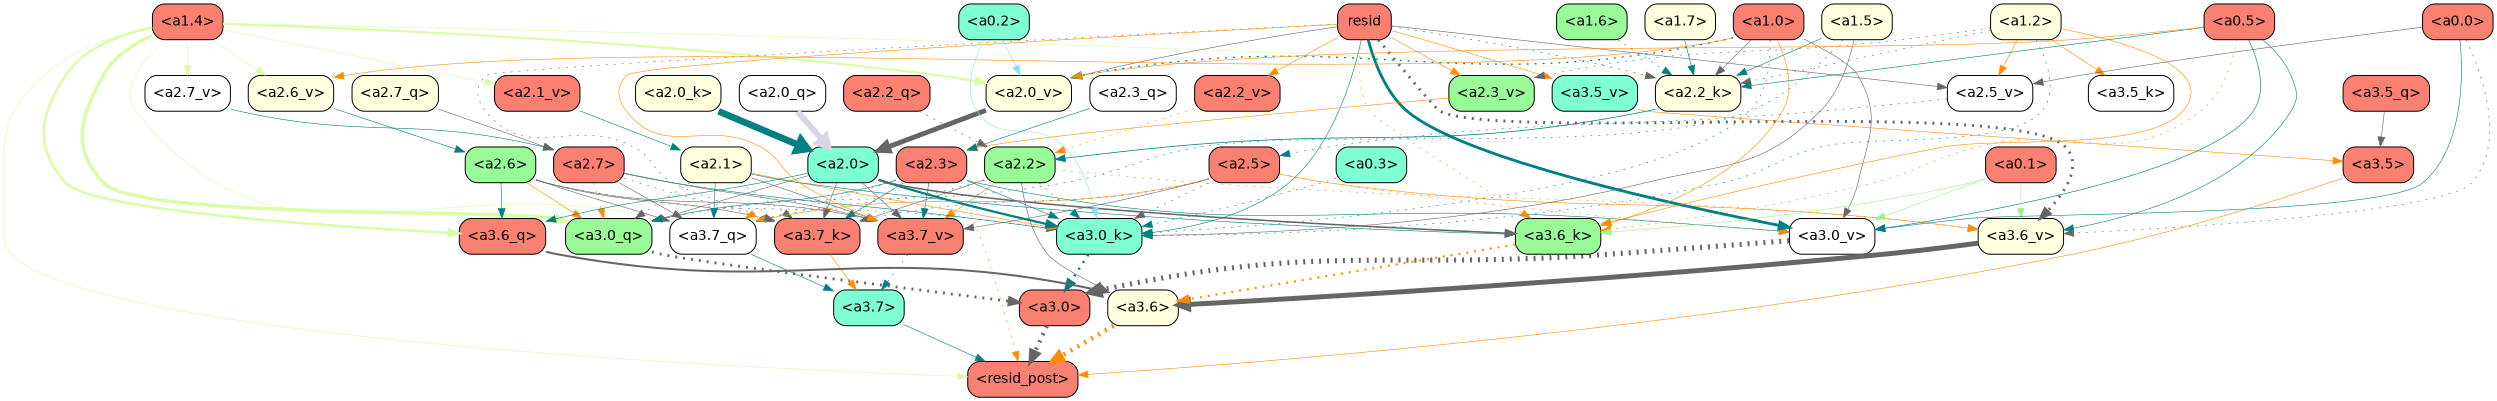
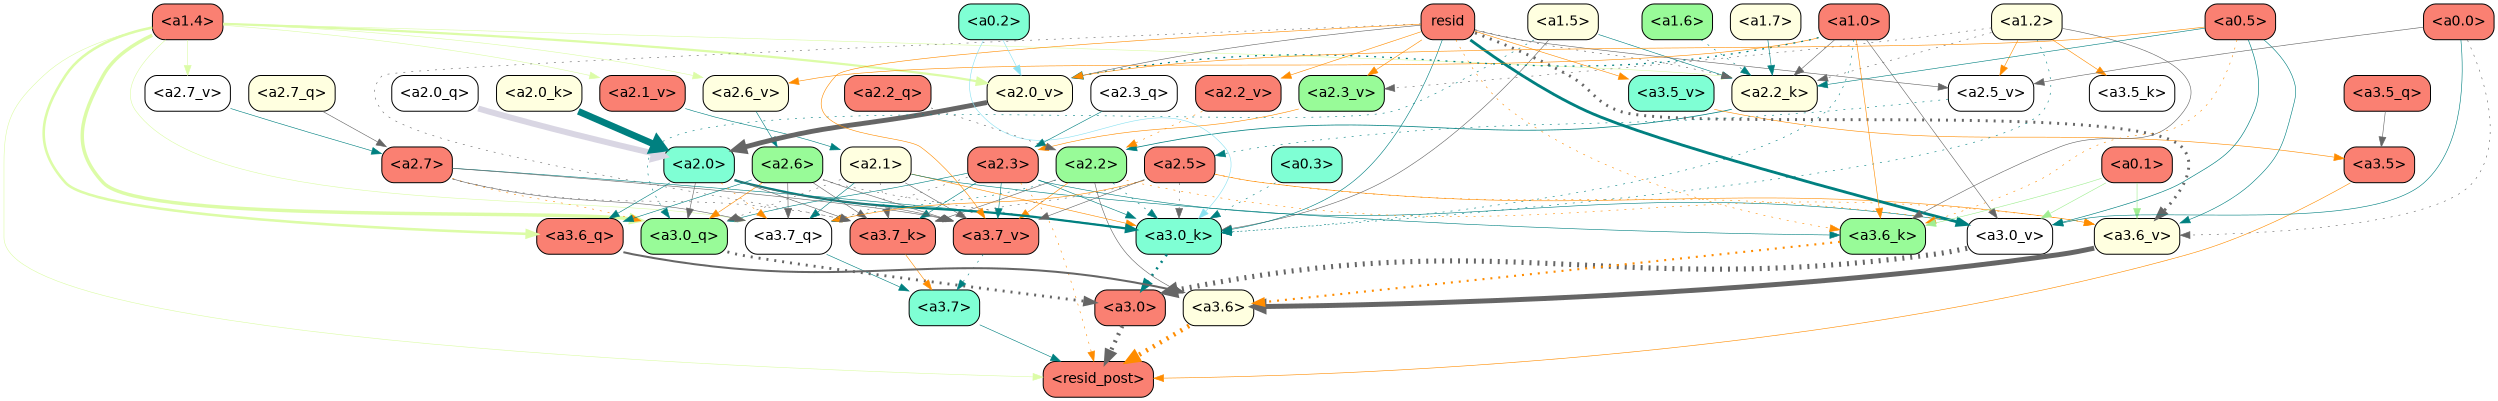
(1963, 145) -> (2175, 120)
(1191, 216) -> none
